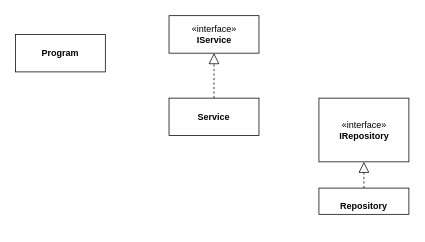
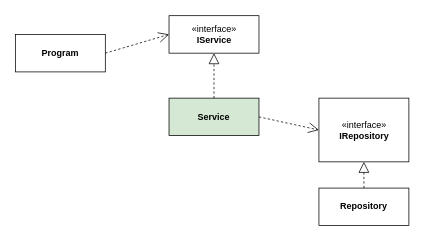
none -> (136, 44)
(214, 117) -> (214, 117)
none -> (288, 123)
(364, 201) -> (364, 207)
